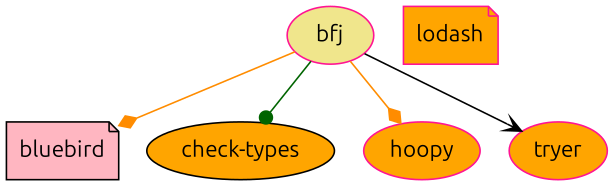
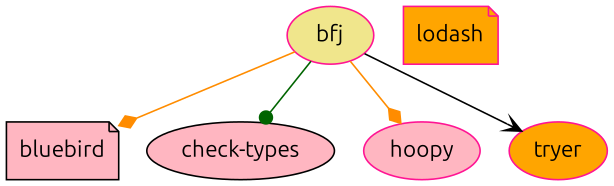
(241, 151) -> (241, 151)
(422, 151) -> (422, 151)
